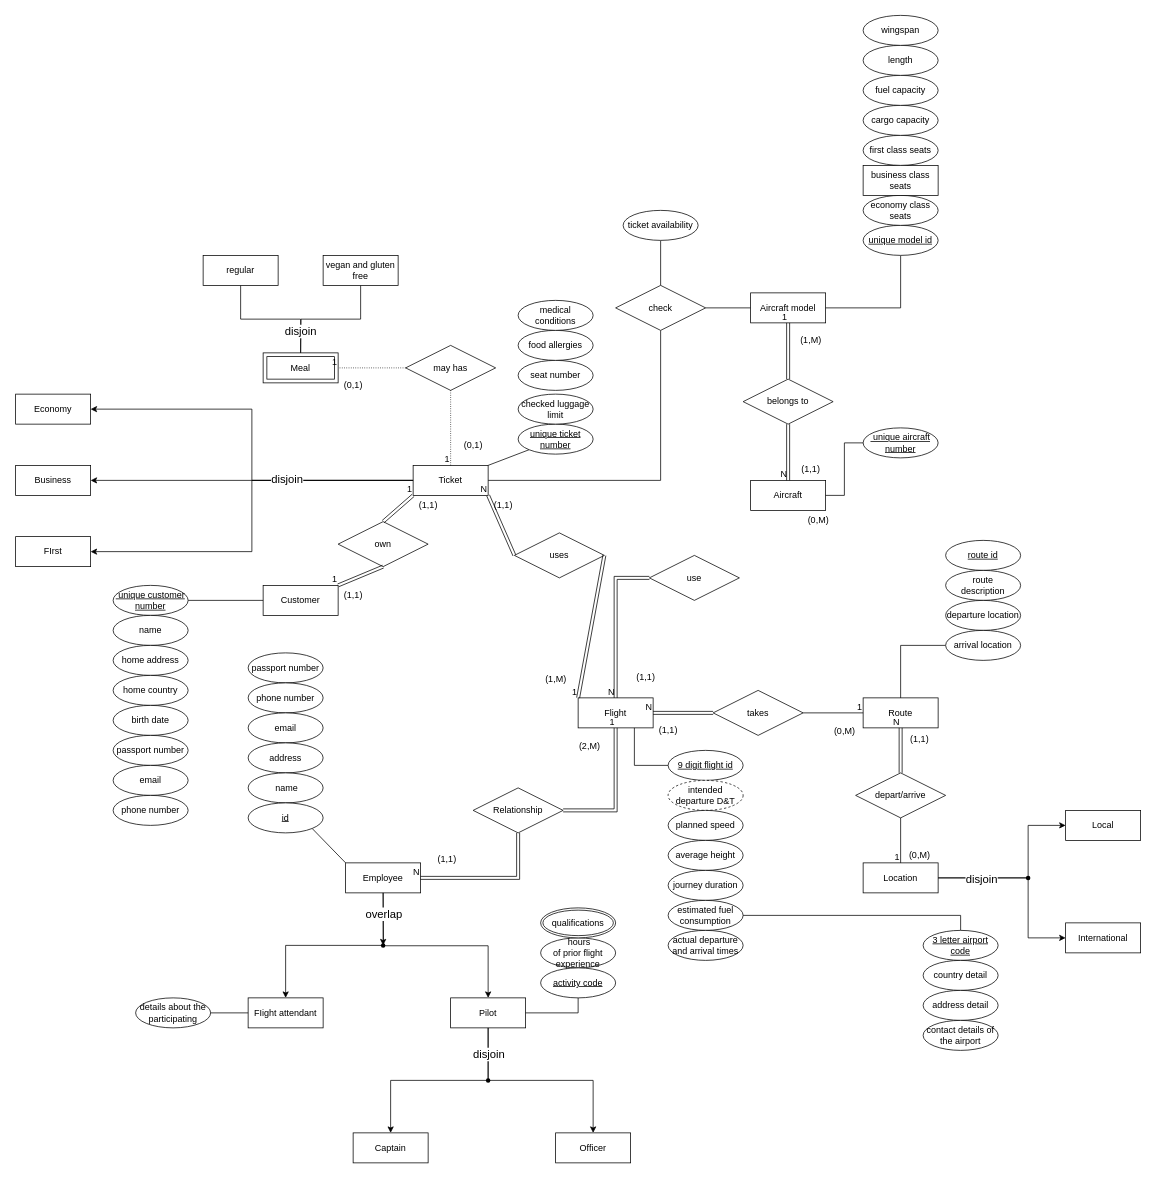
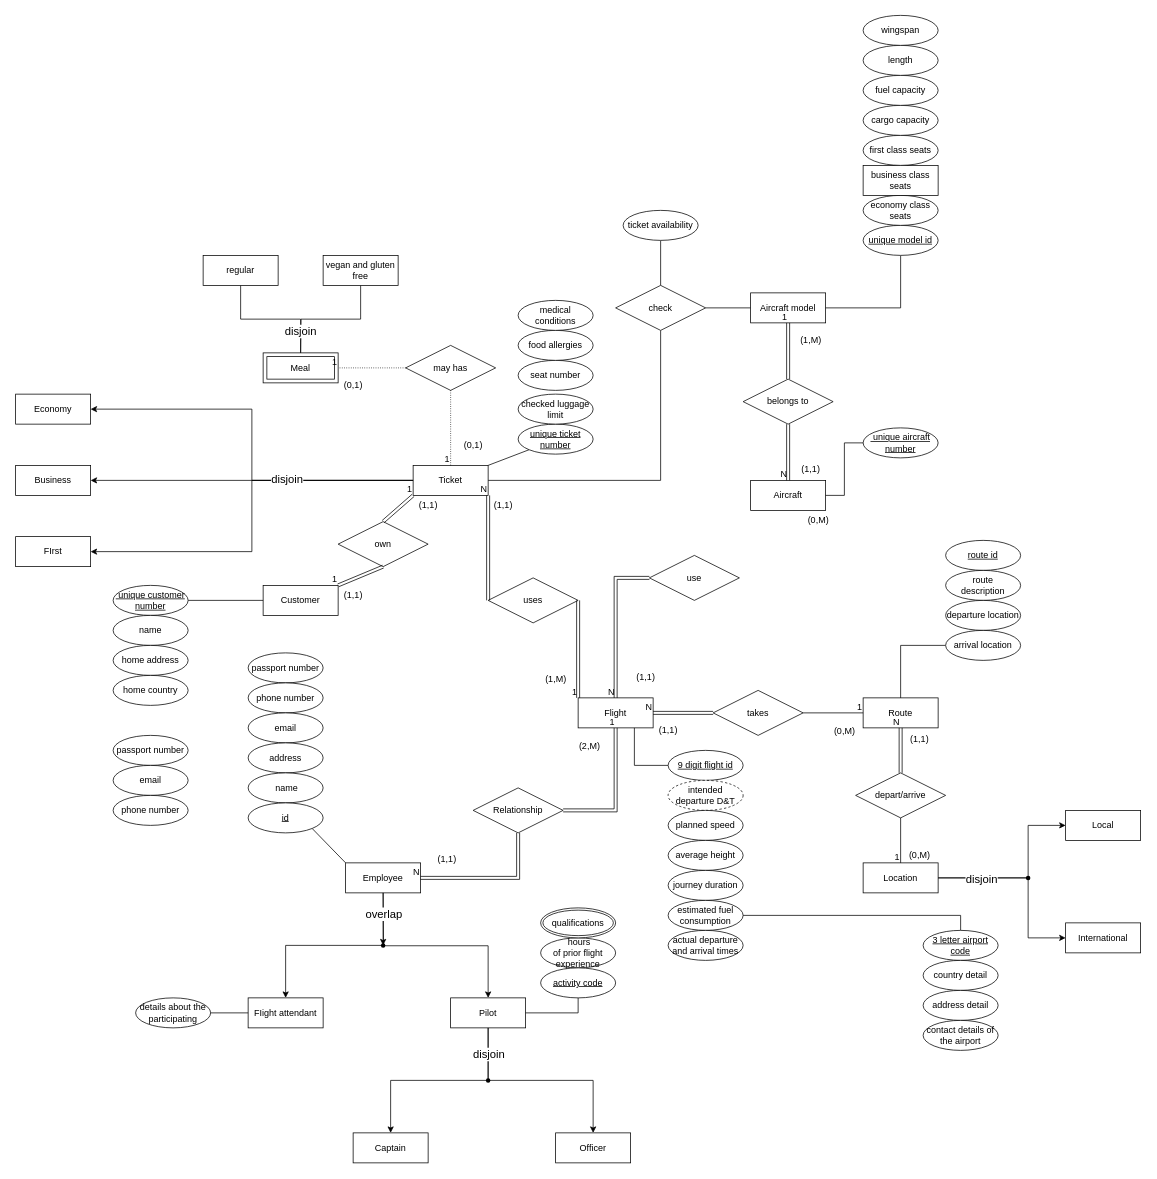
(559, 555) -> (533, 600)
(150, 720) -> none
